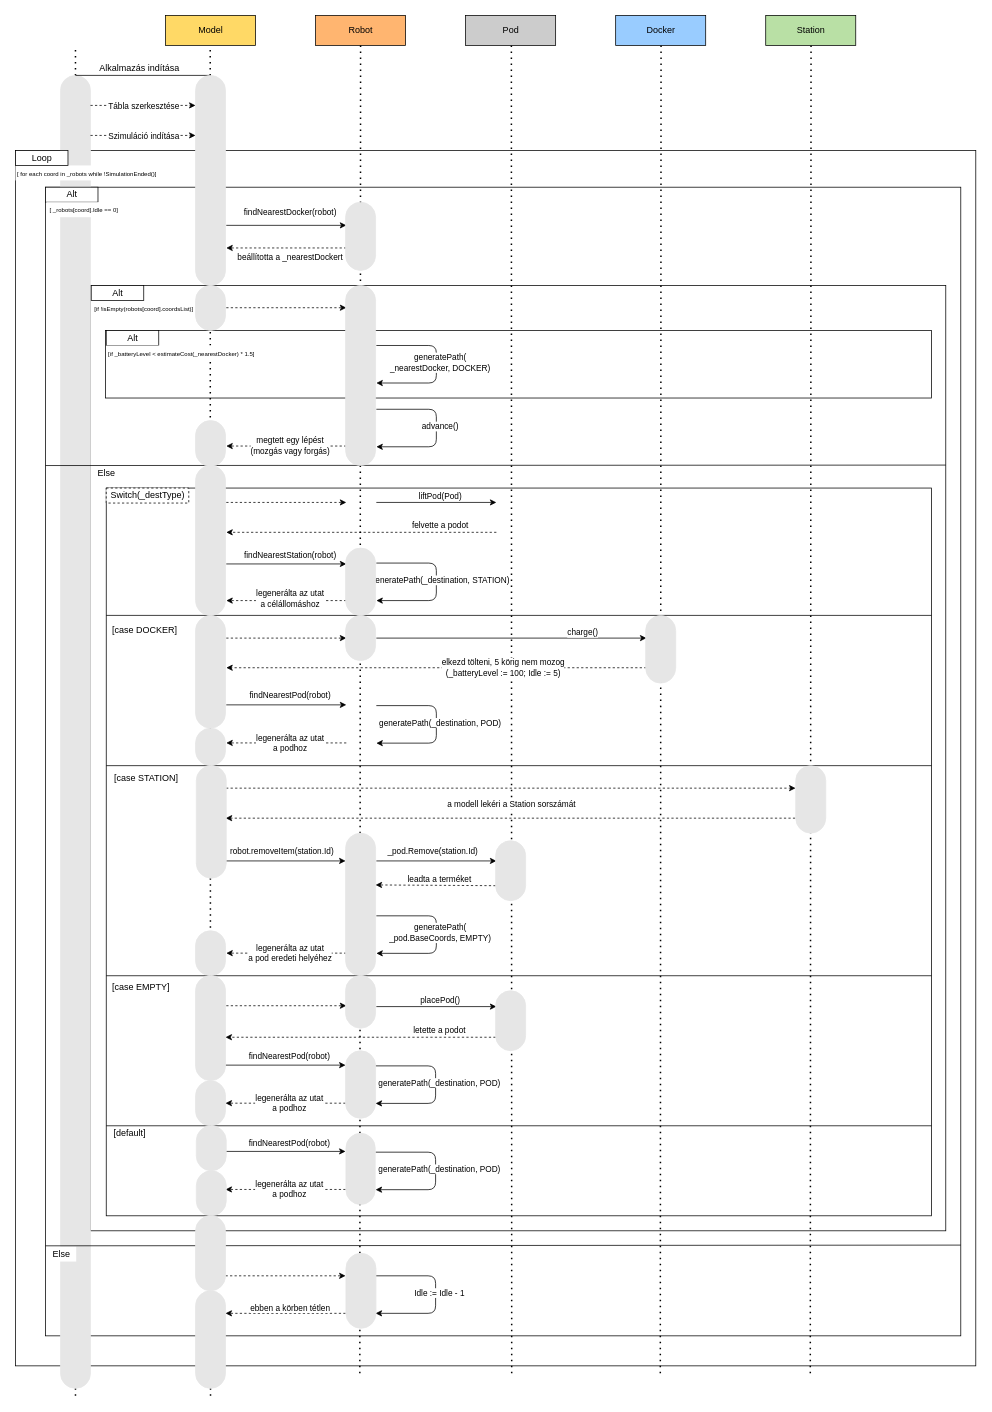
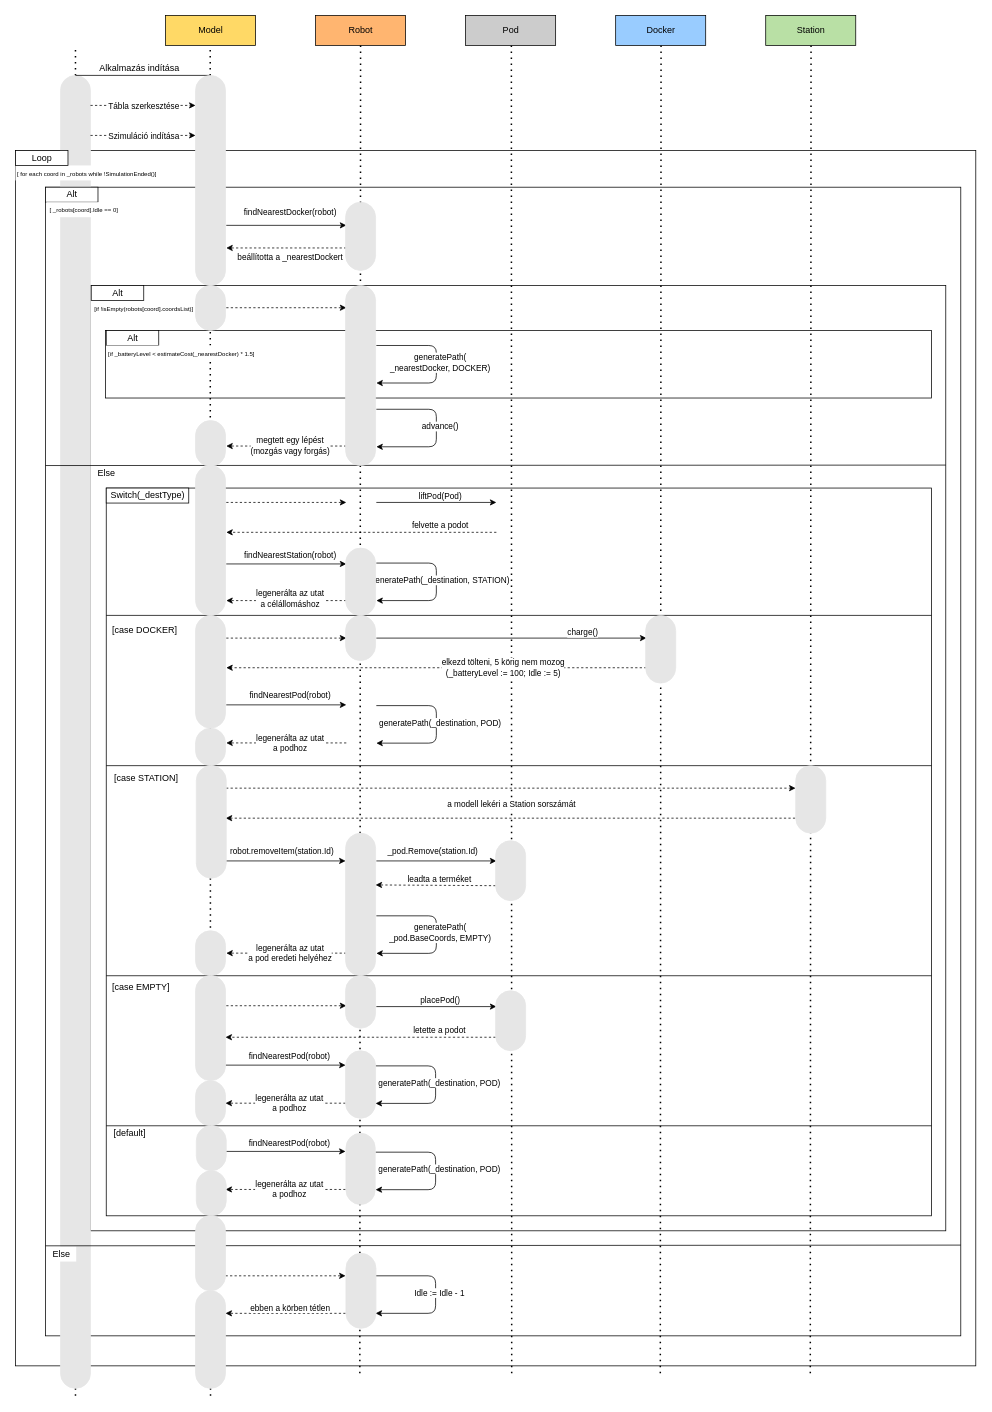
(147, 495) -> (147, 495)
